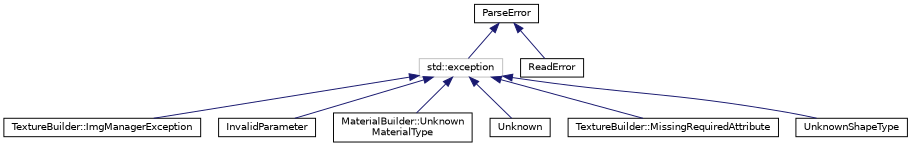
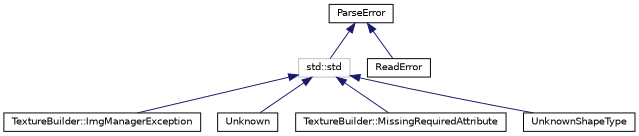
(461, 68) -> (324, 68)
(267, 127) -> none
(403, 127) -> none
